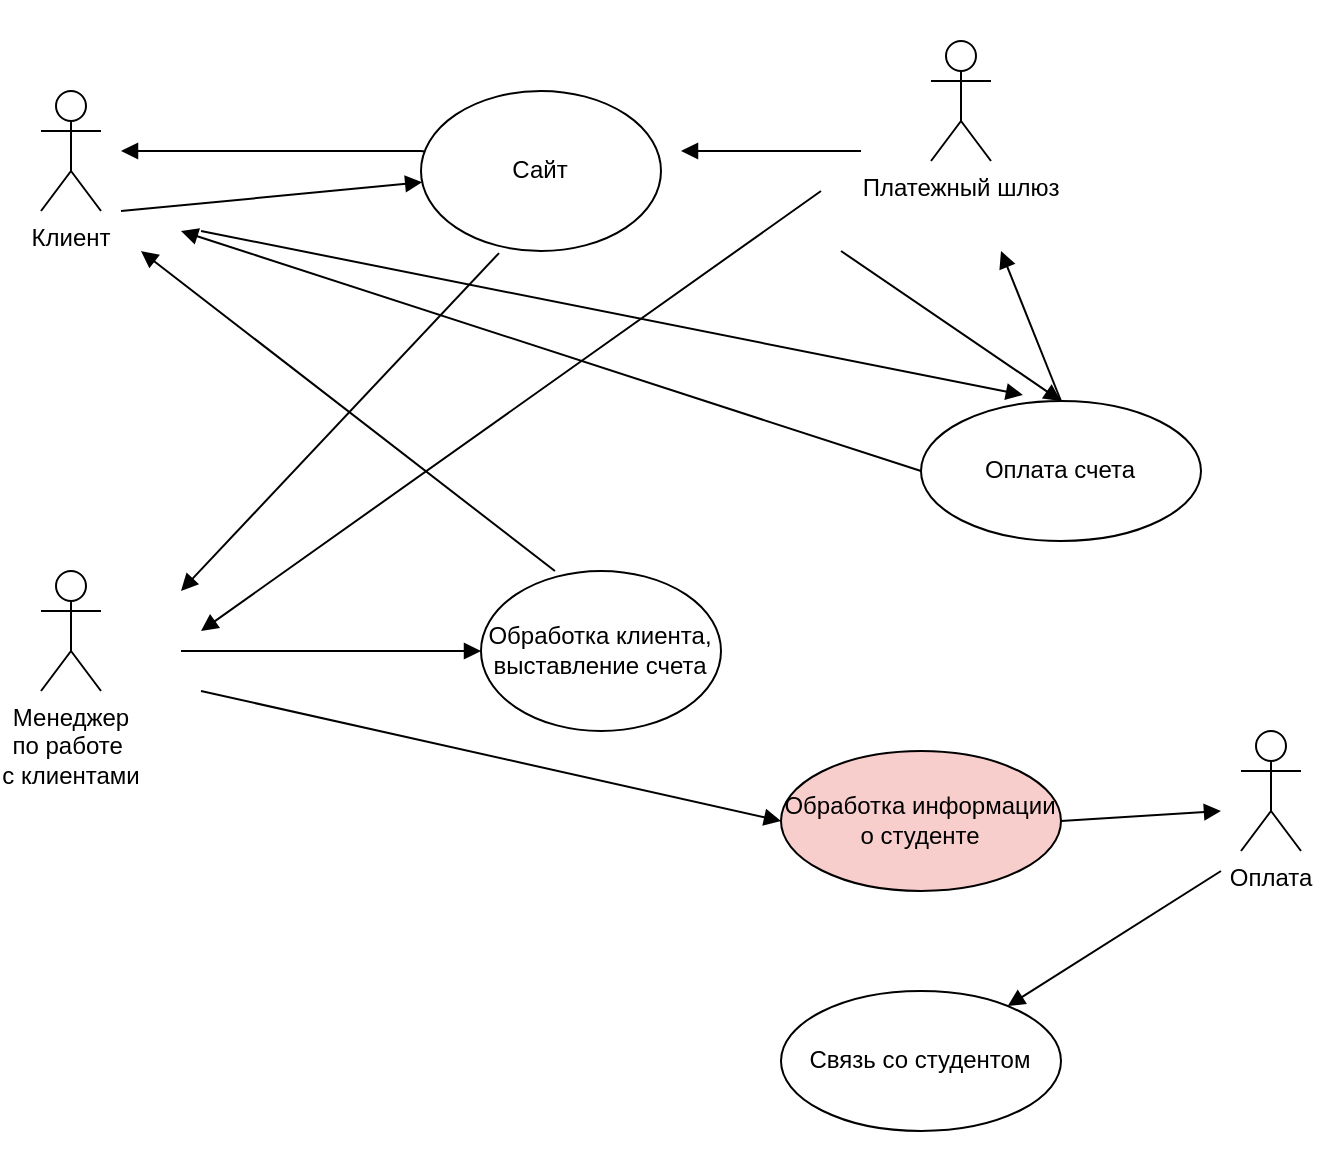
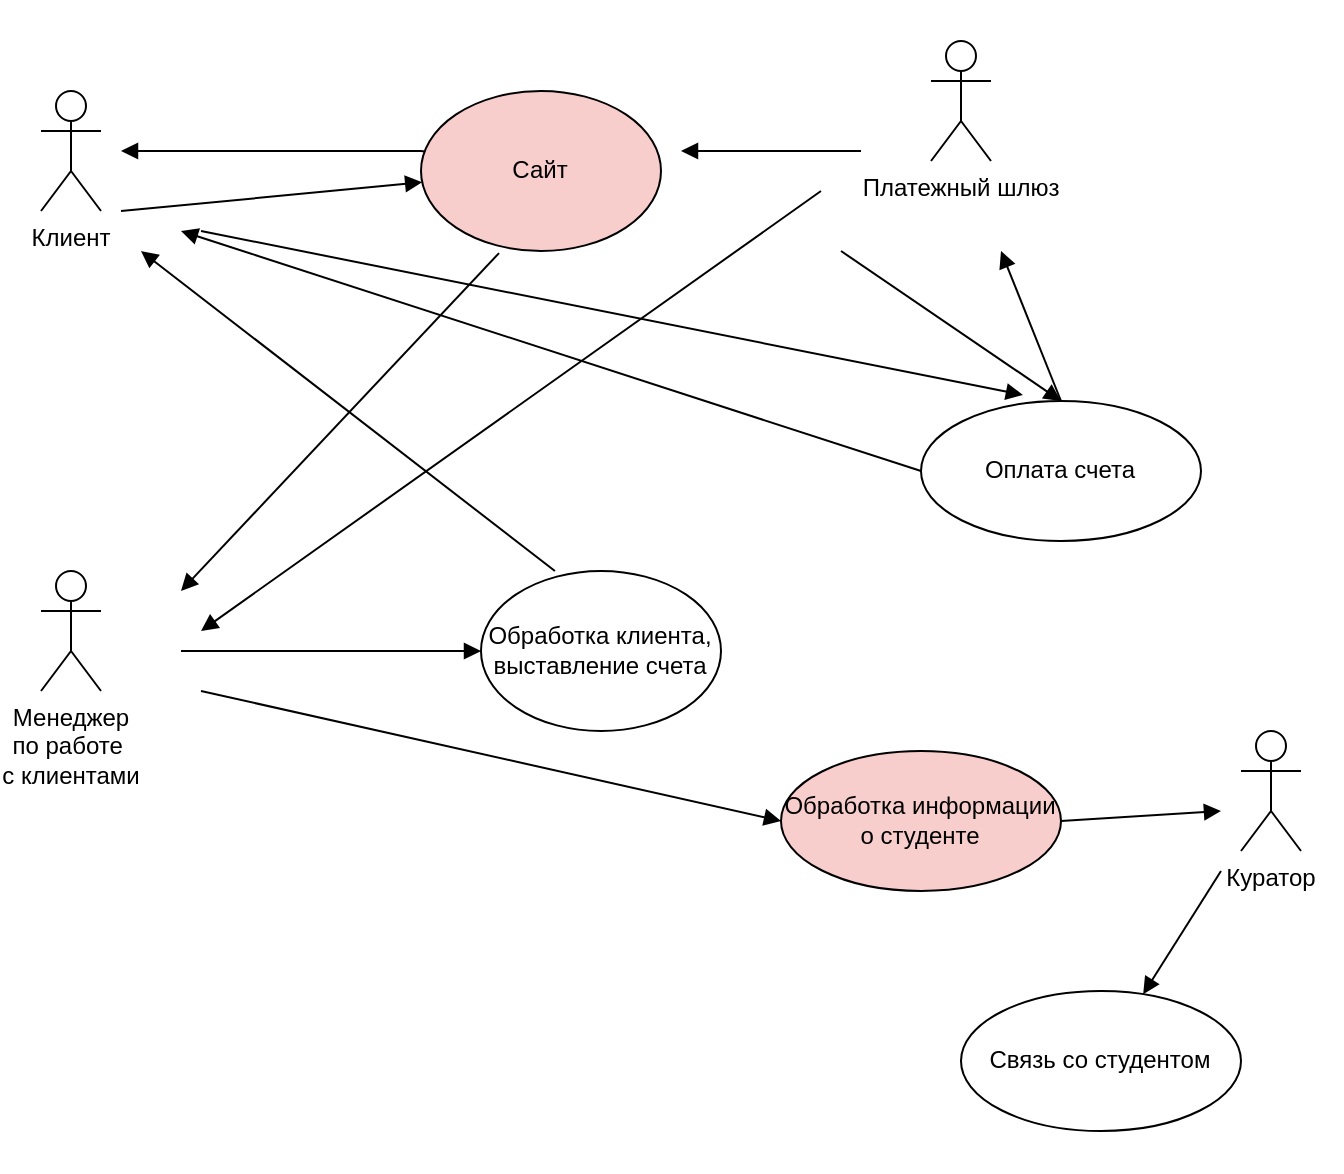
(541, 171) -> (541, 171)
(1272, 879) -> (1272, 879)
(921, 1061) -> (1101, 1061)
